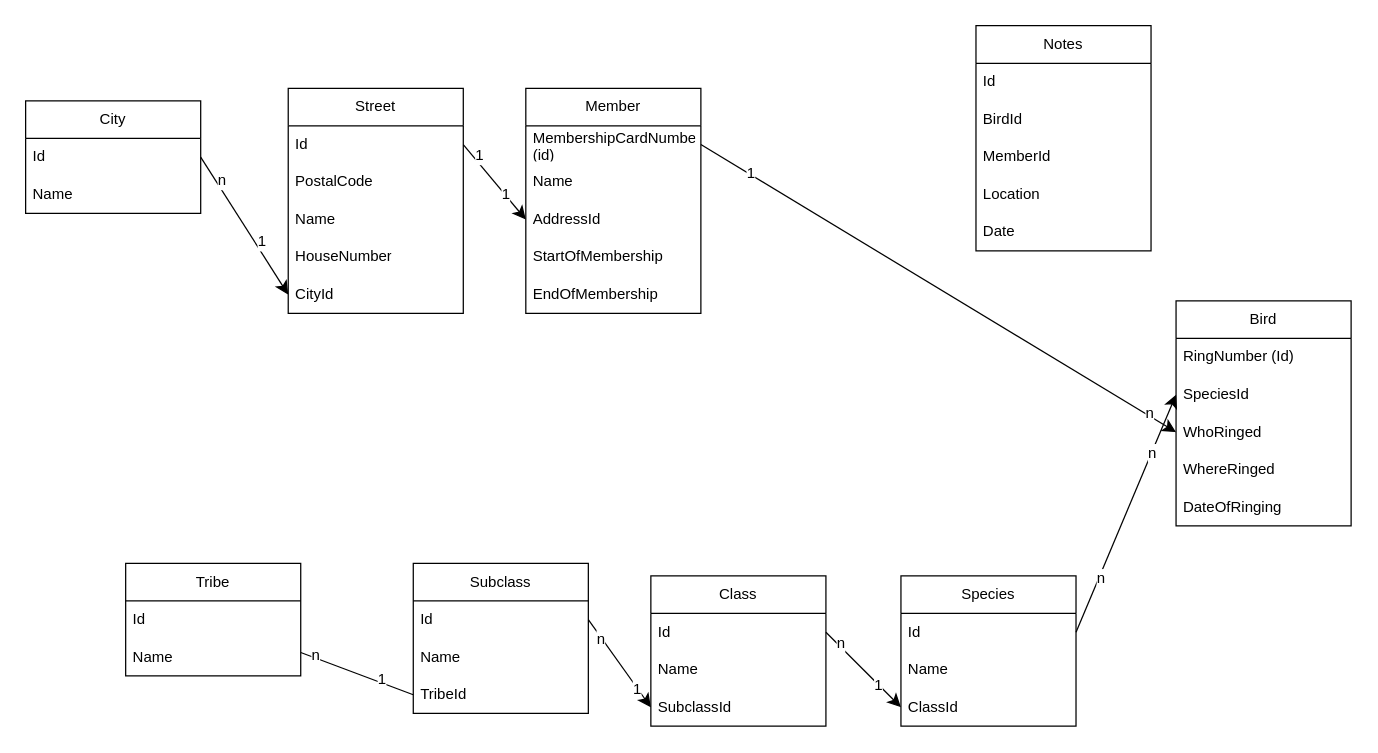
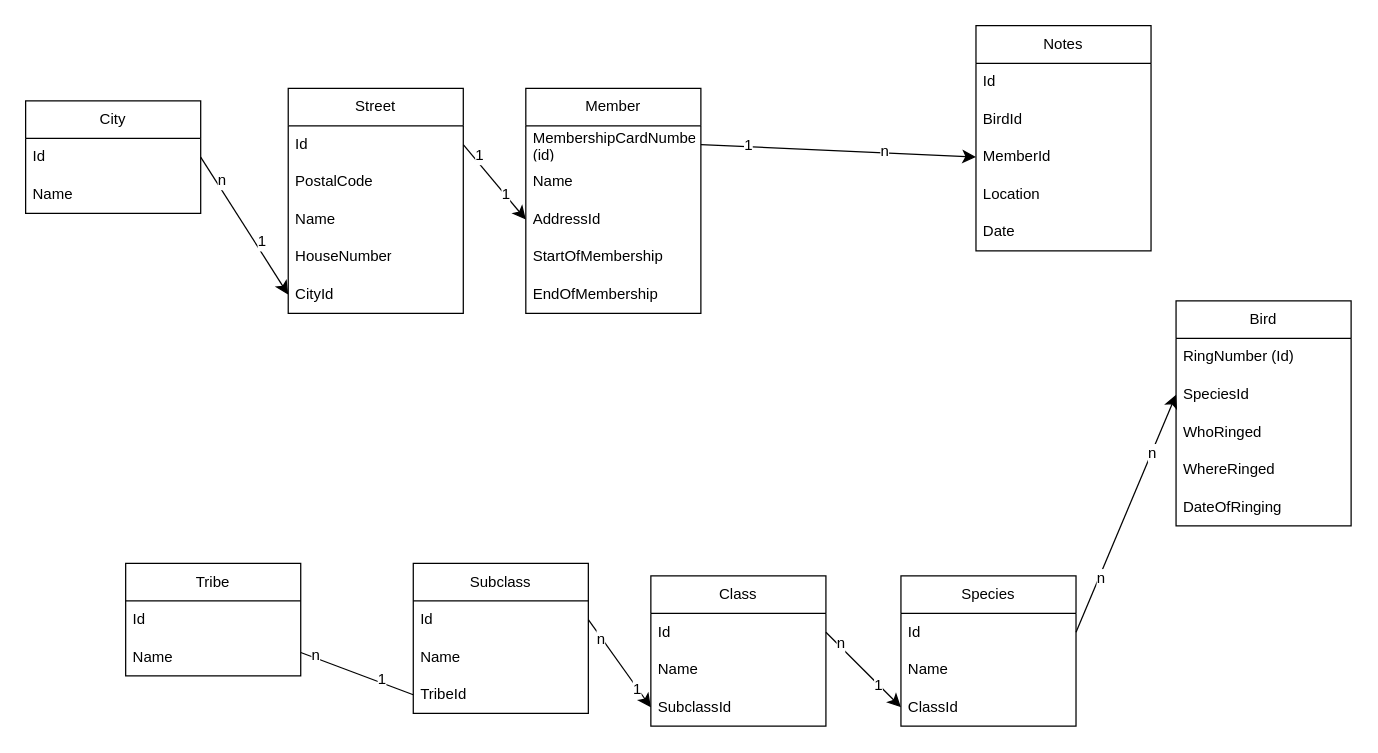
none -> (837, 151)
(936, 287) -> none
